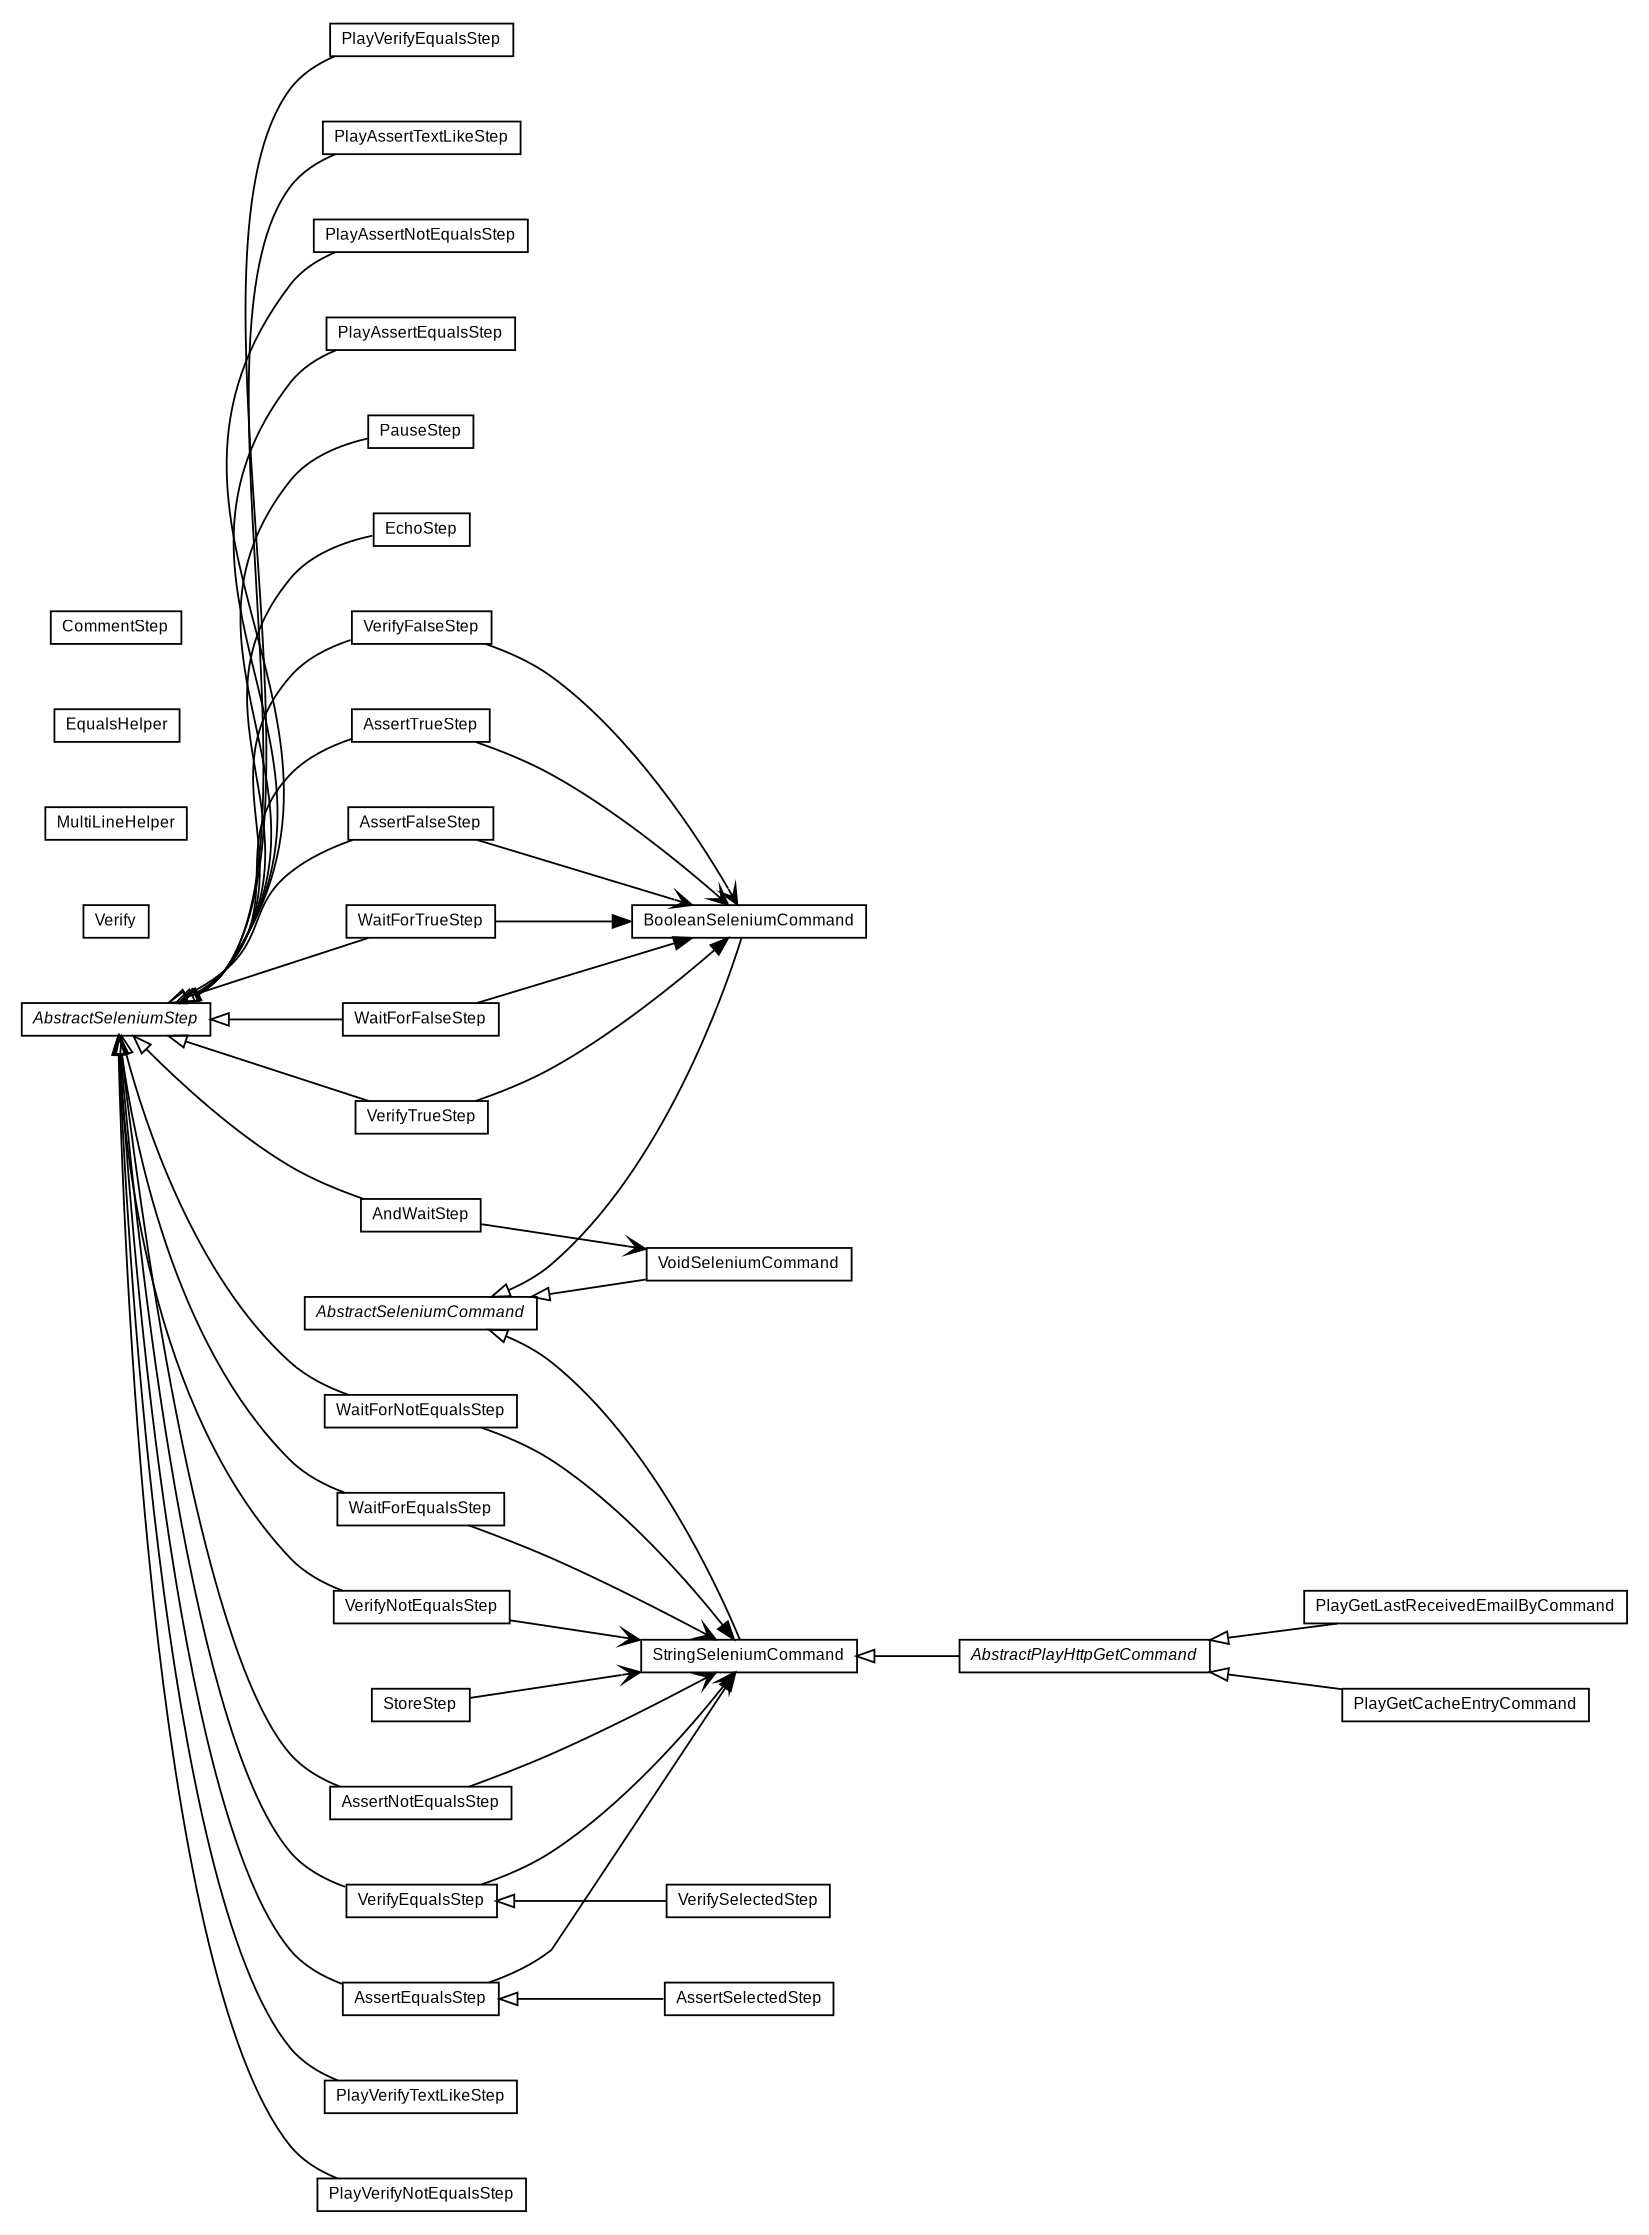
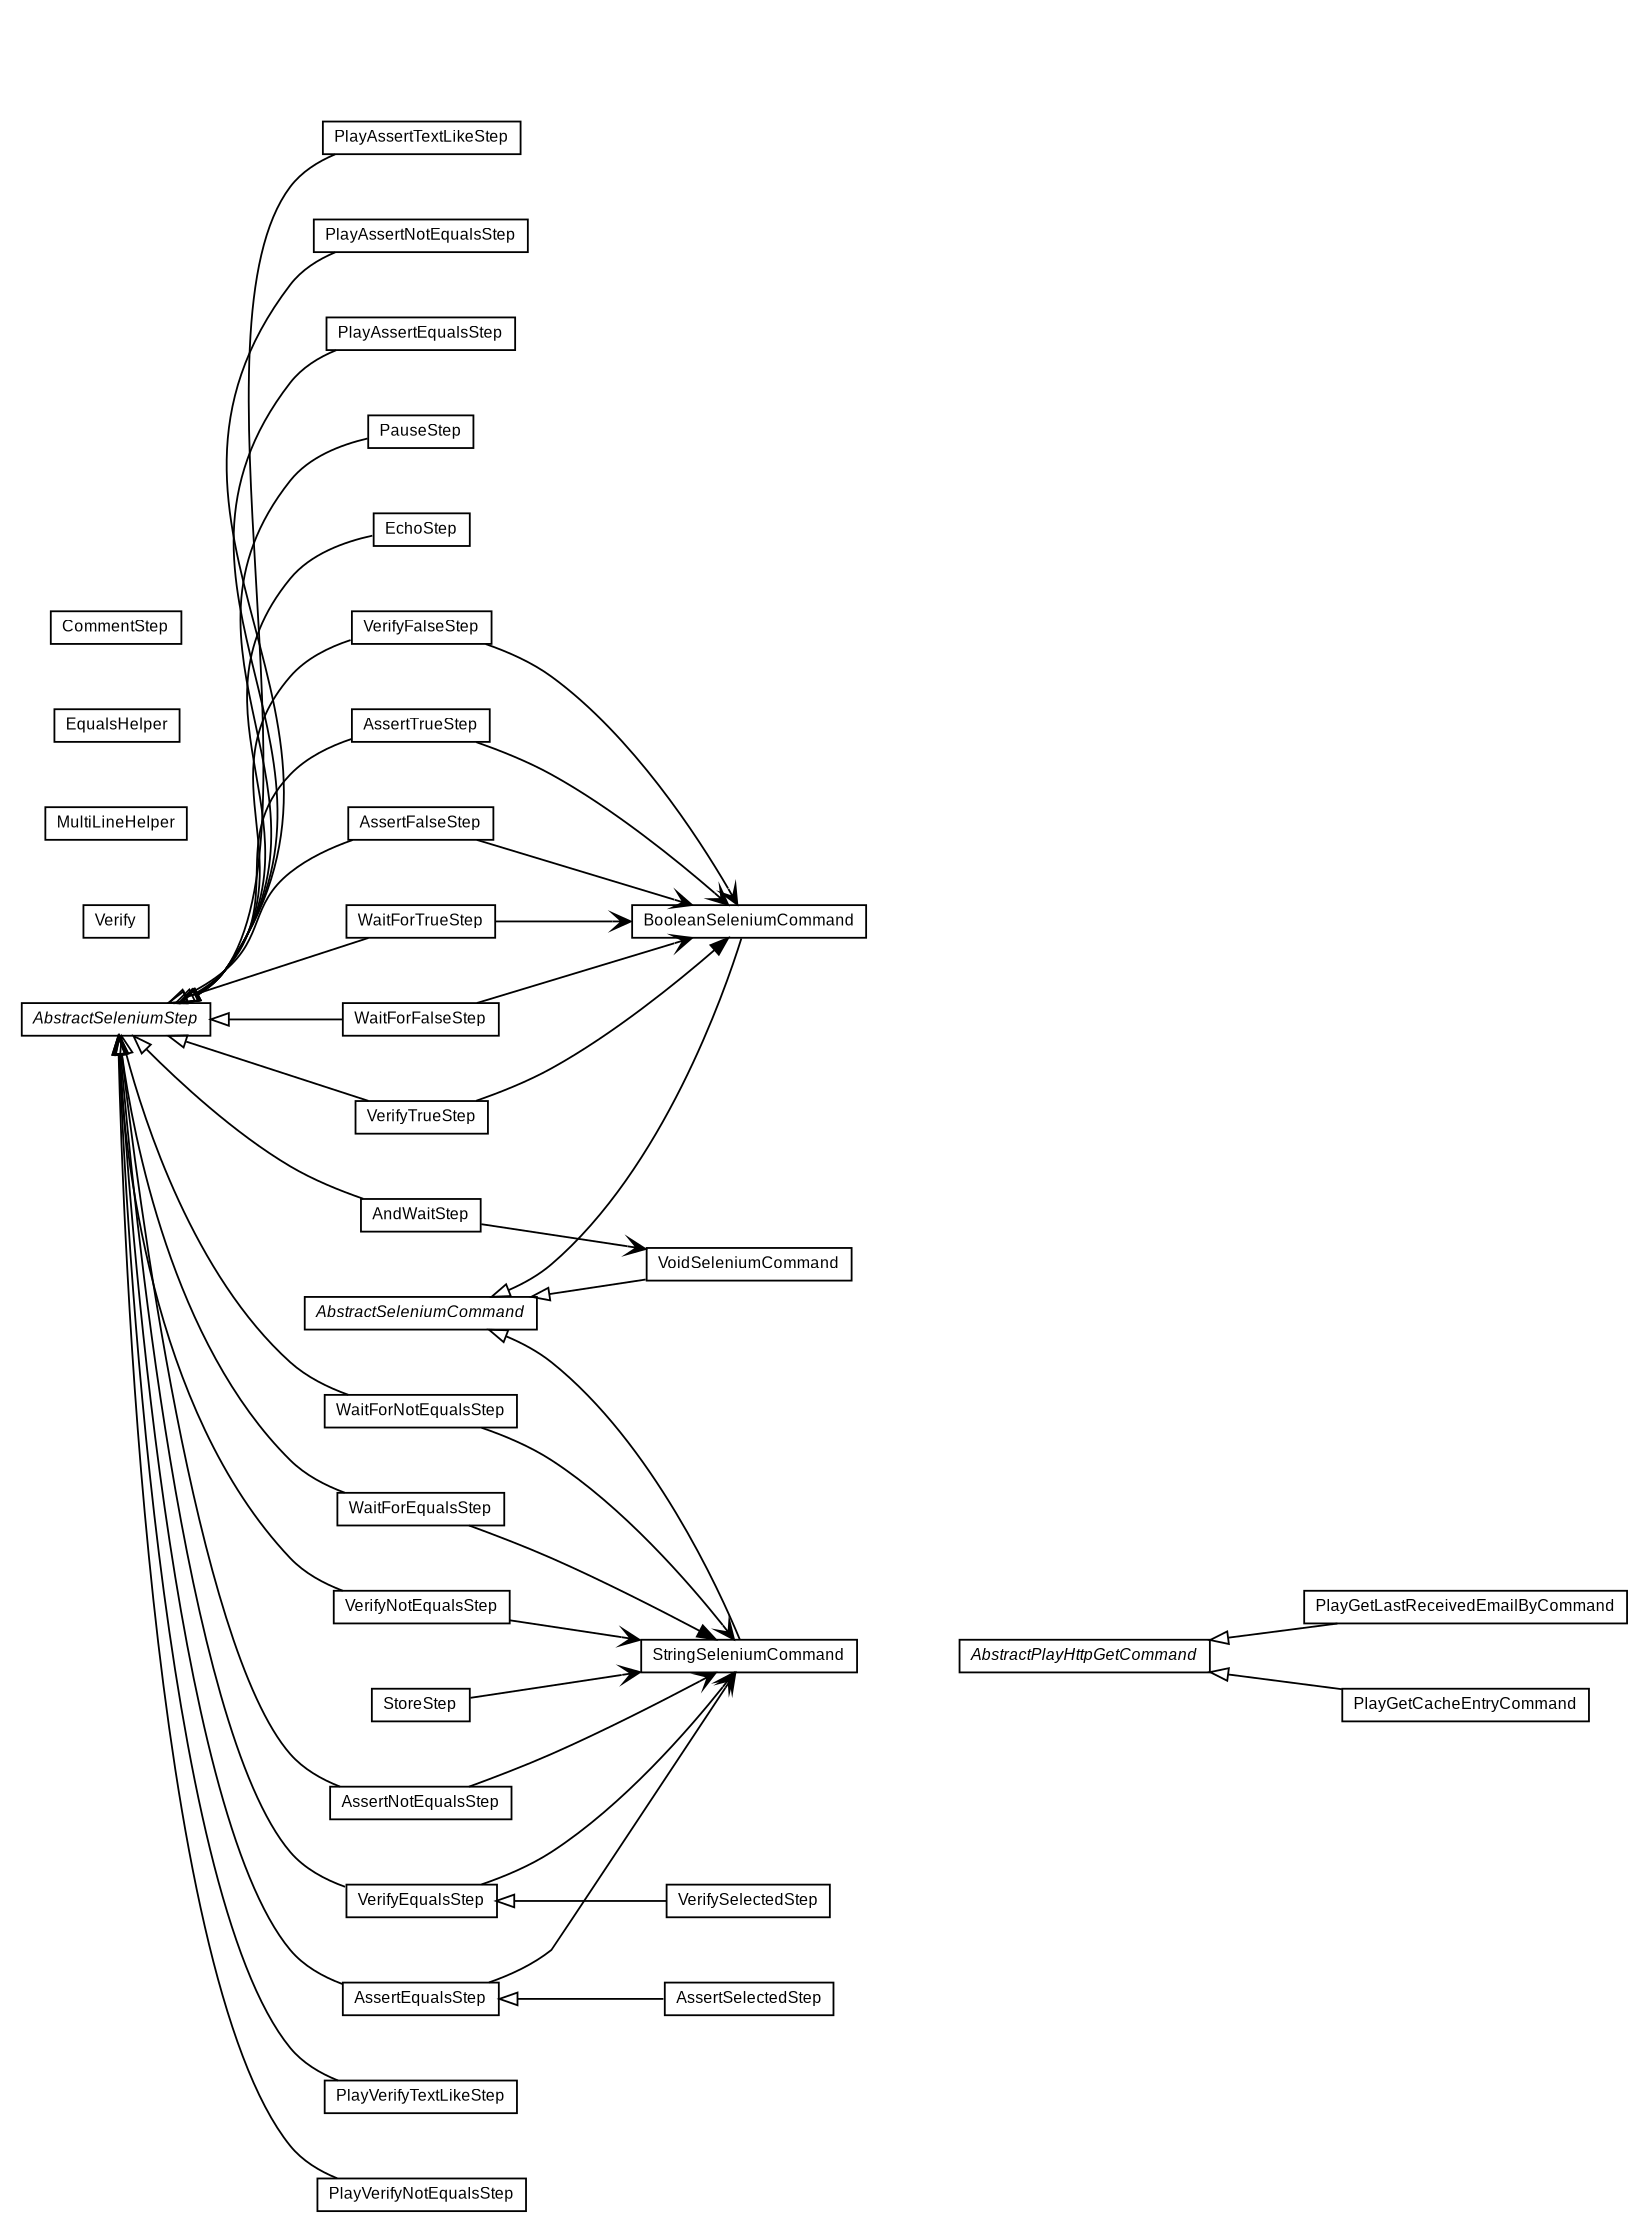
(421, 40) -> none
(554, 921) -> (554, 921)
(576, 973) -> (576, 973)
(615, 1510) -> (615, 1510)
(586, 1574) -> (586, 1574)
(917, 1656) -> none
(619, 1848) -> (619, 1848)
